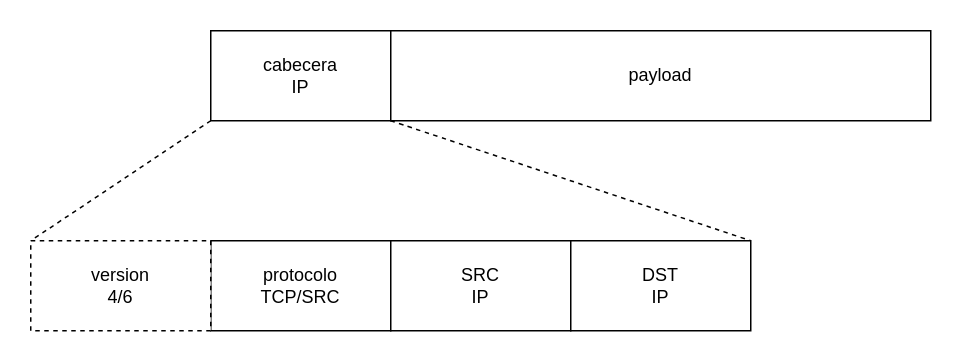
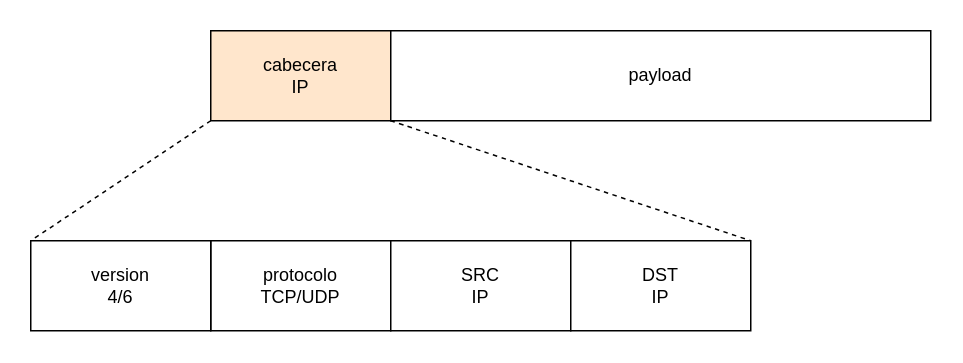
(301, 76) -> (301, 76)
(121, 286) -> (121, 286)
(301, 286) -> (301, 286)
